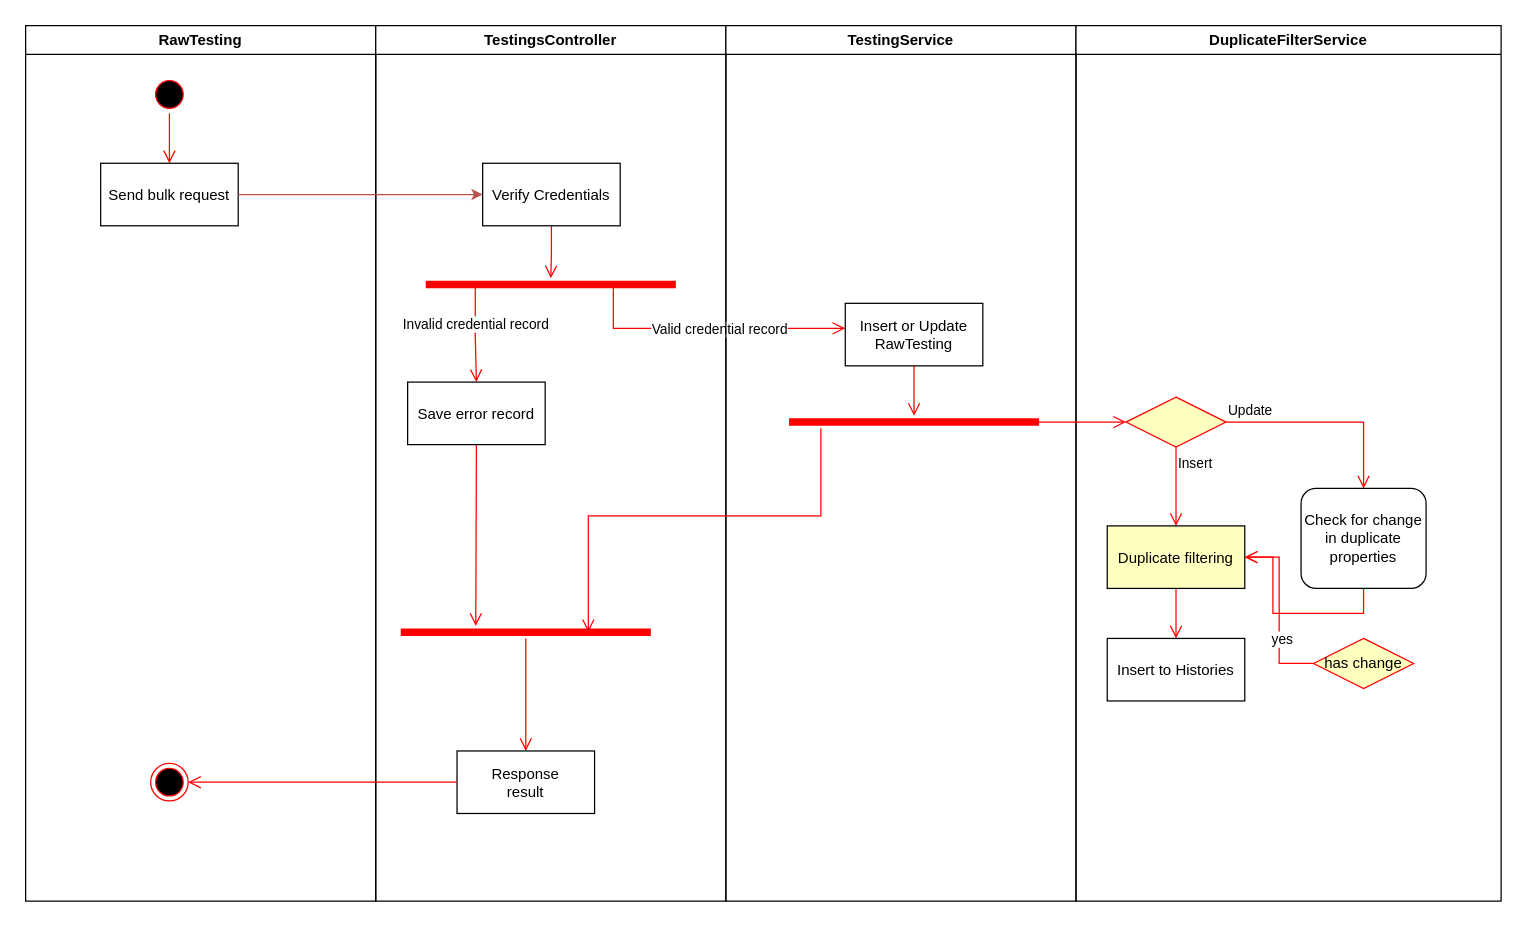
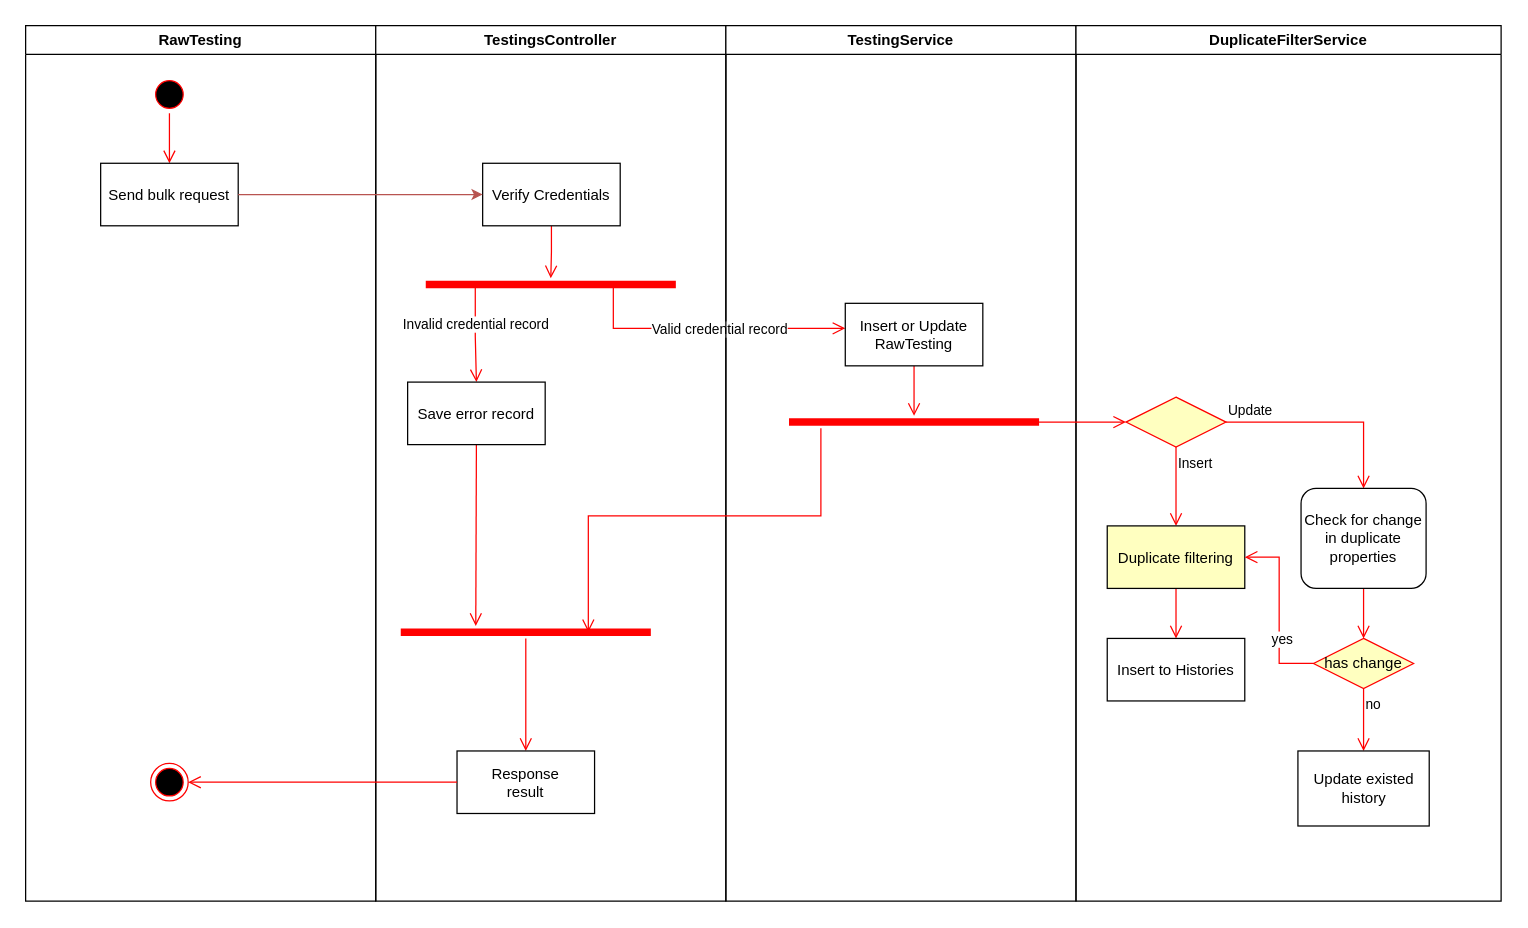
(1292, 613) -> (1363, 623)
none -> (1363, 717)
none -> (1363, 788)
